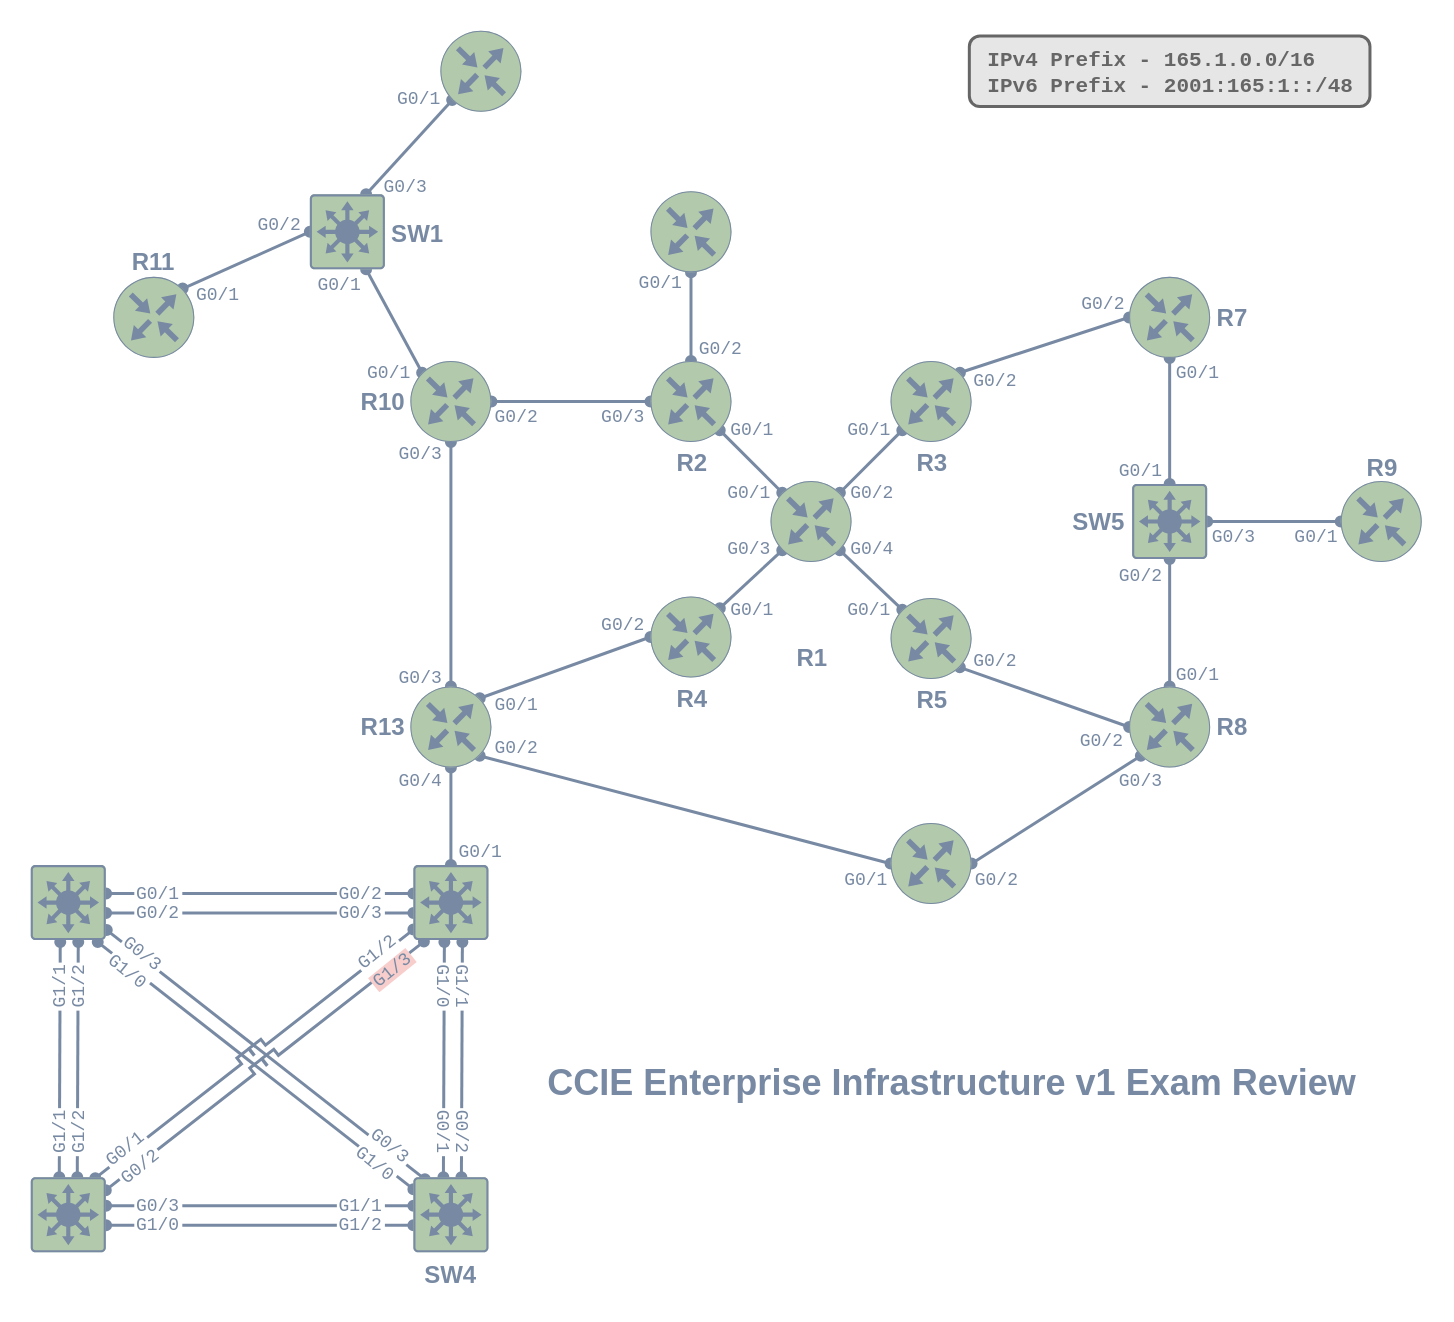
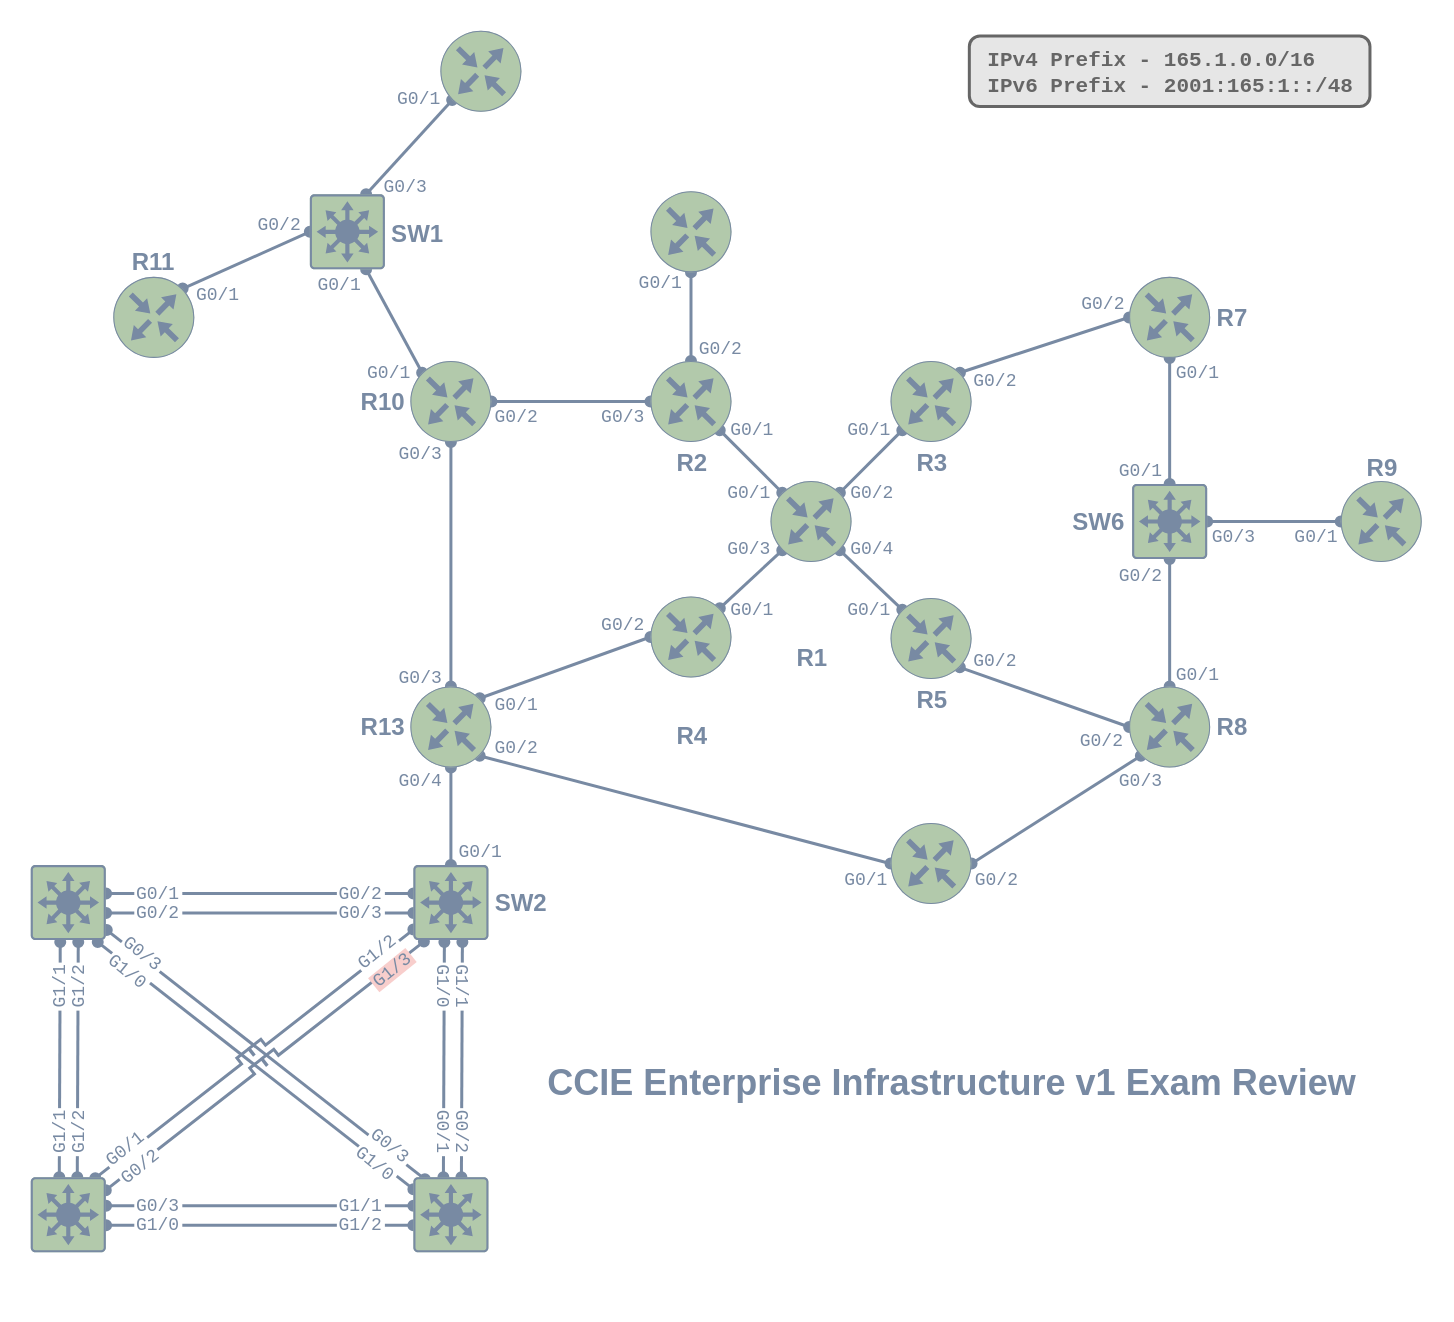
(1099, 521) -> (1099, 521)
(692, 698) -> (692, 736)
none -> (521, 902)
(451, 1274) -> none
